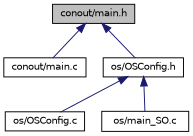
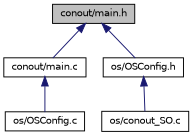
(90, 97) -> (45, 99)
(145, 121) -> (145, 121)
